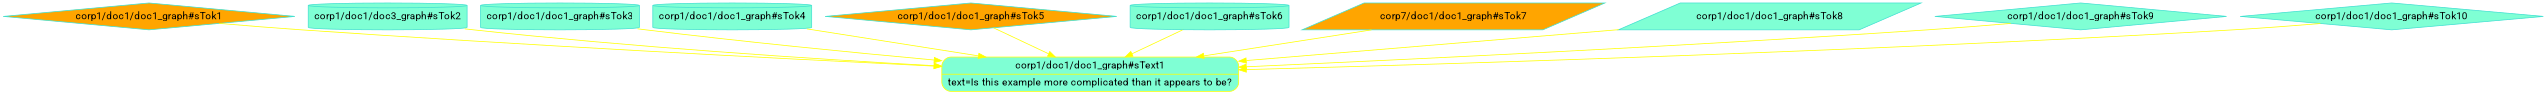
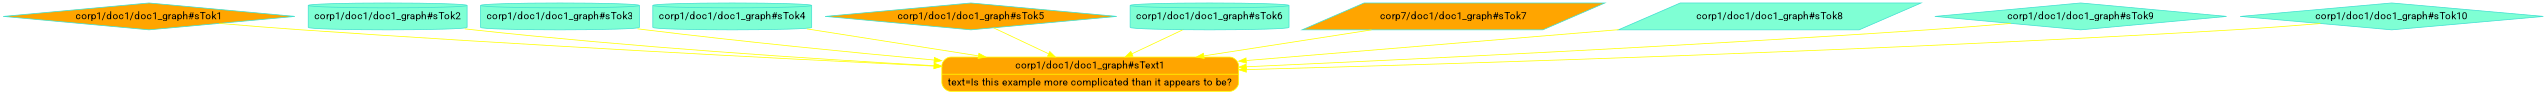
(388, 16) -> (388, 16)
(1090, 74) -> (1090, 74)
